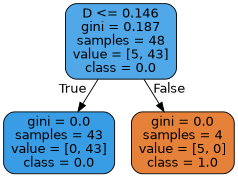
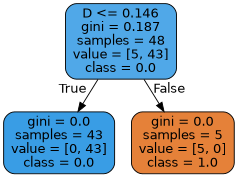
(183, 143) -> (183, 143)
